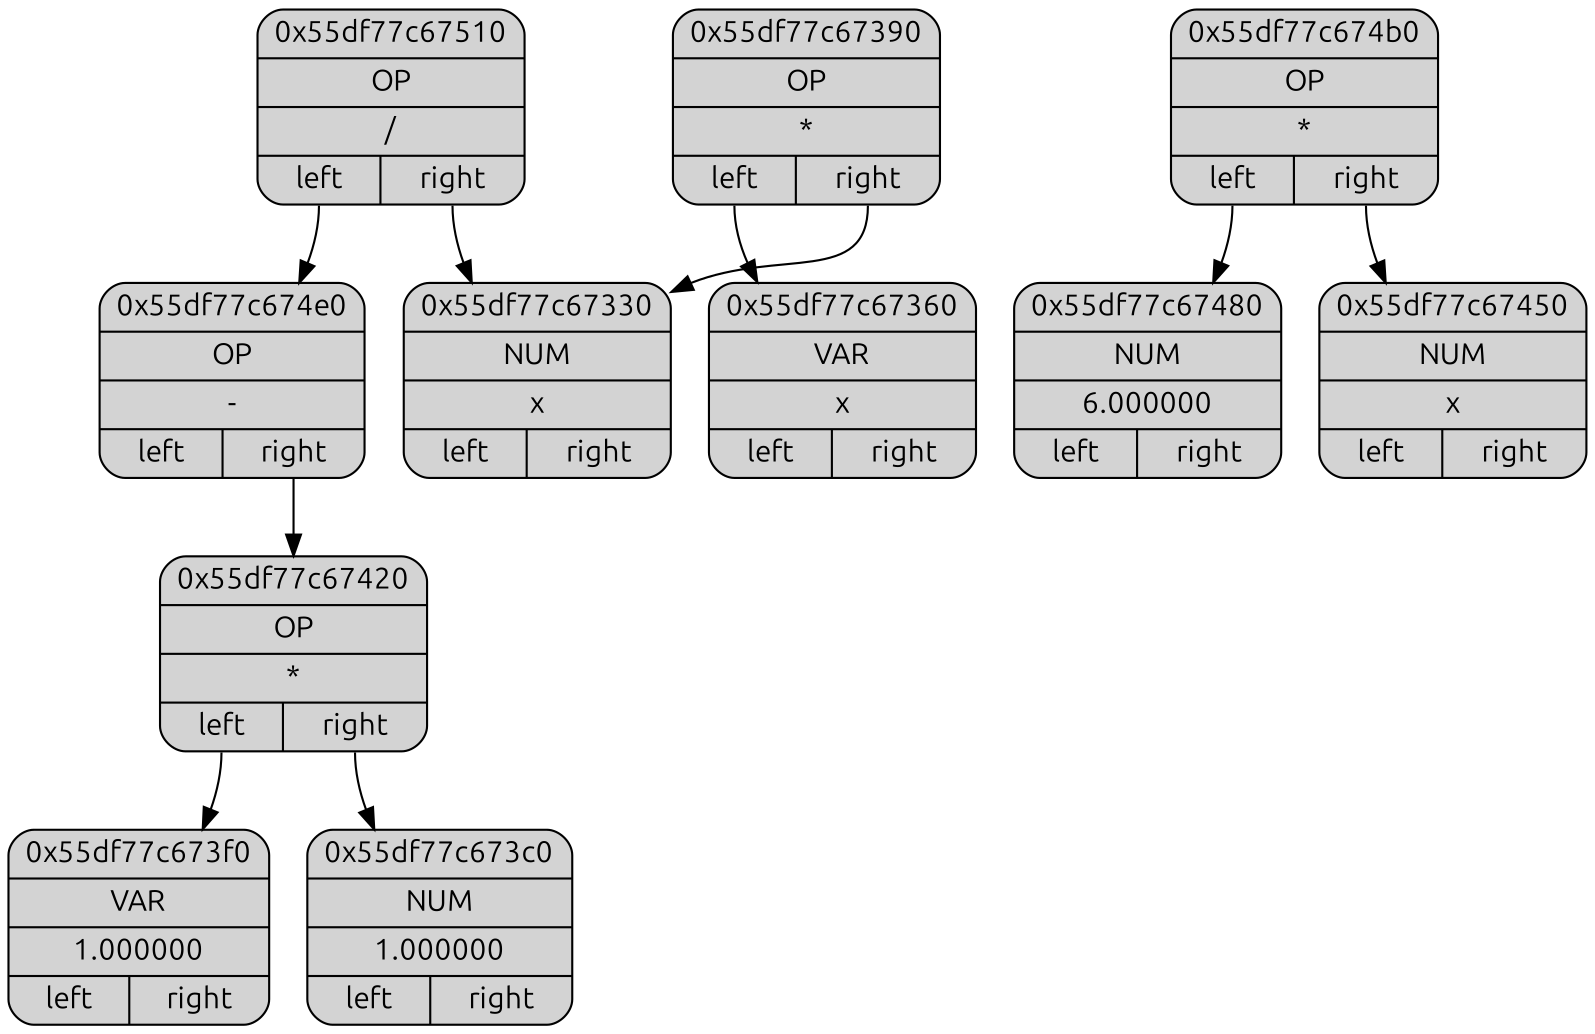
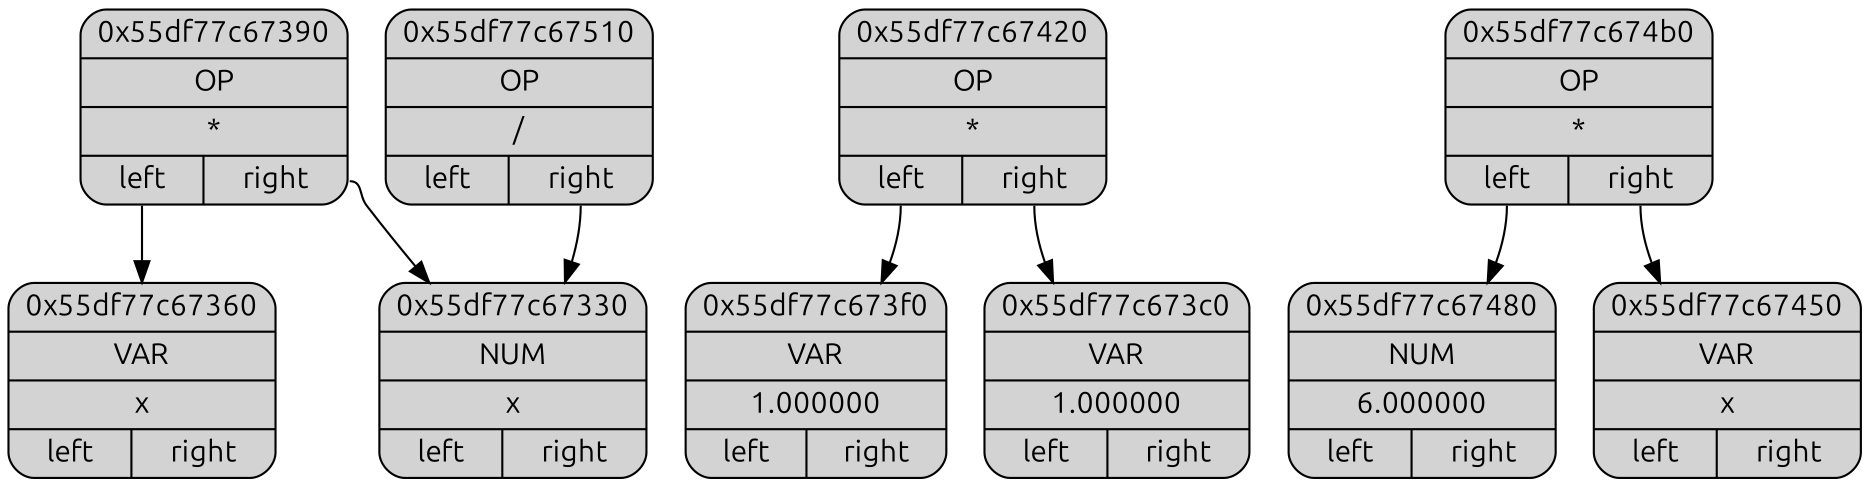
(1453, 355) -> (1727, 355)
(232, 380) -> none
(440, 902) -> (1117, 355)
